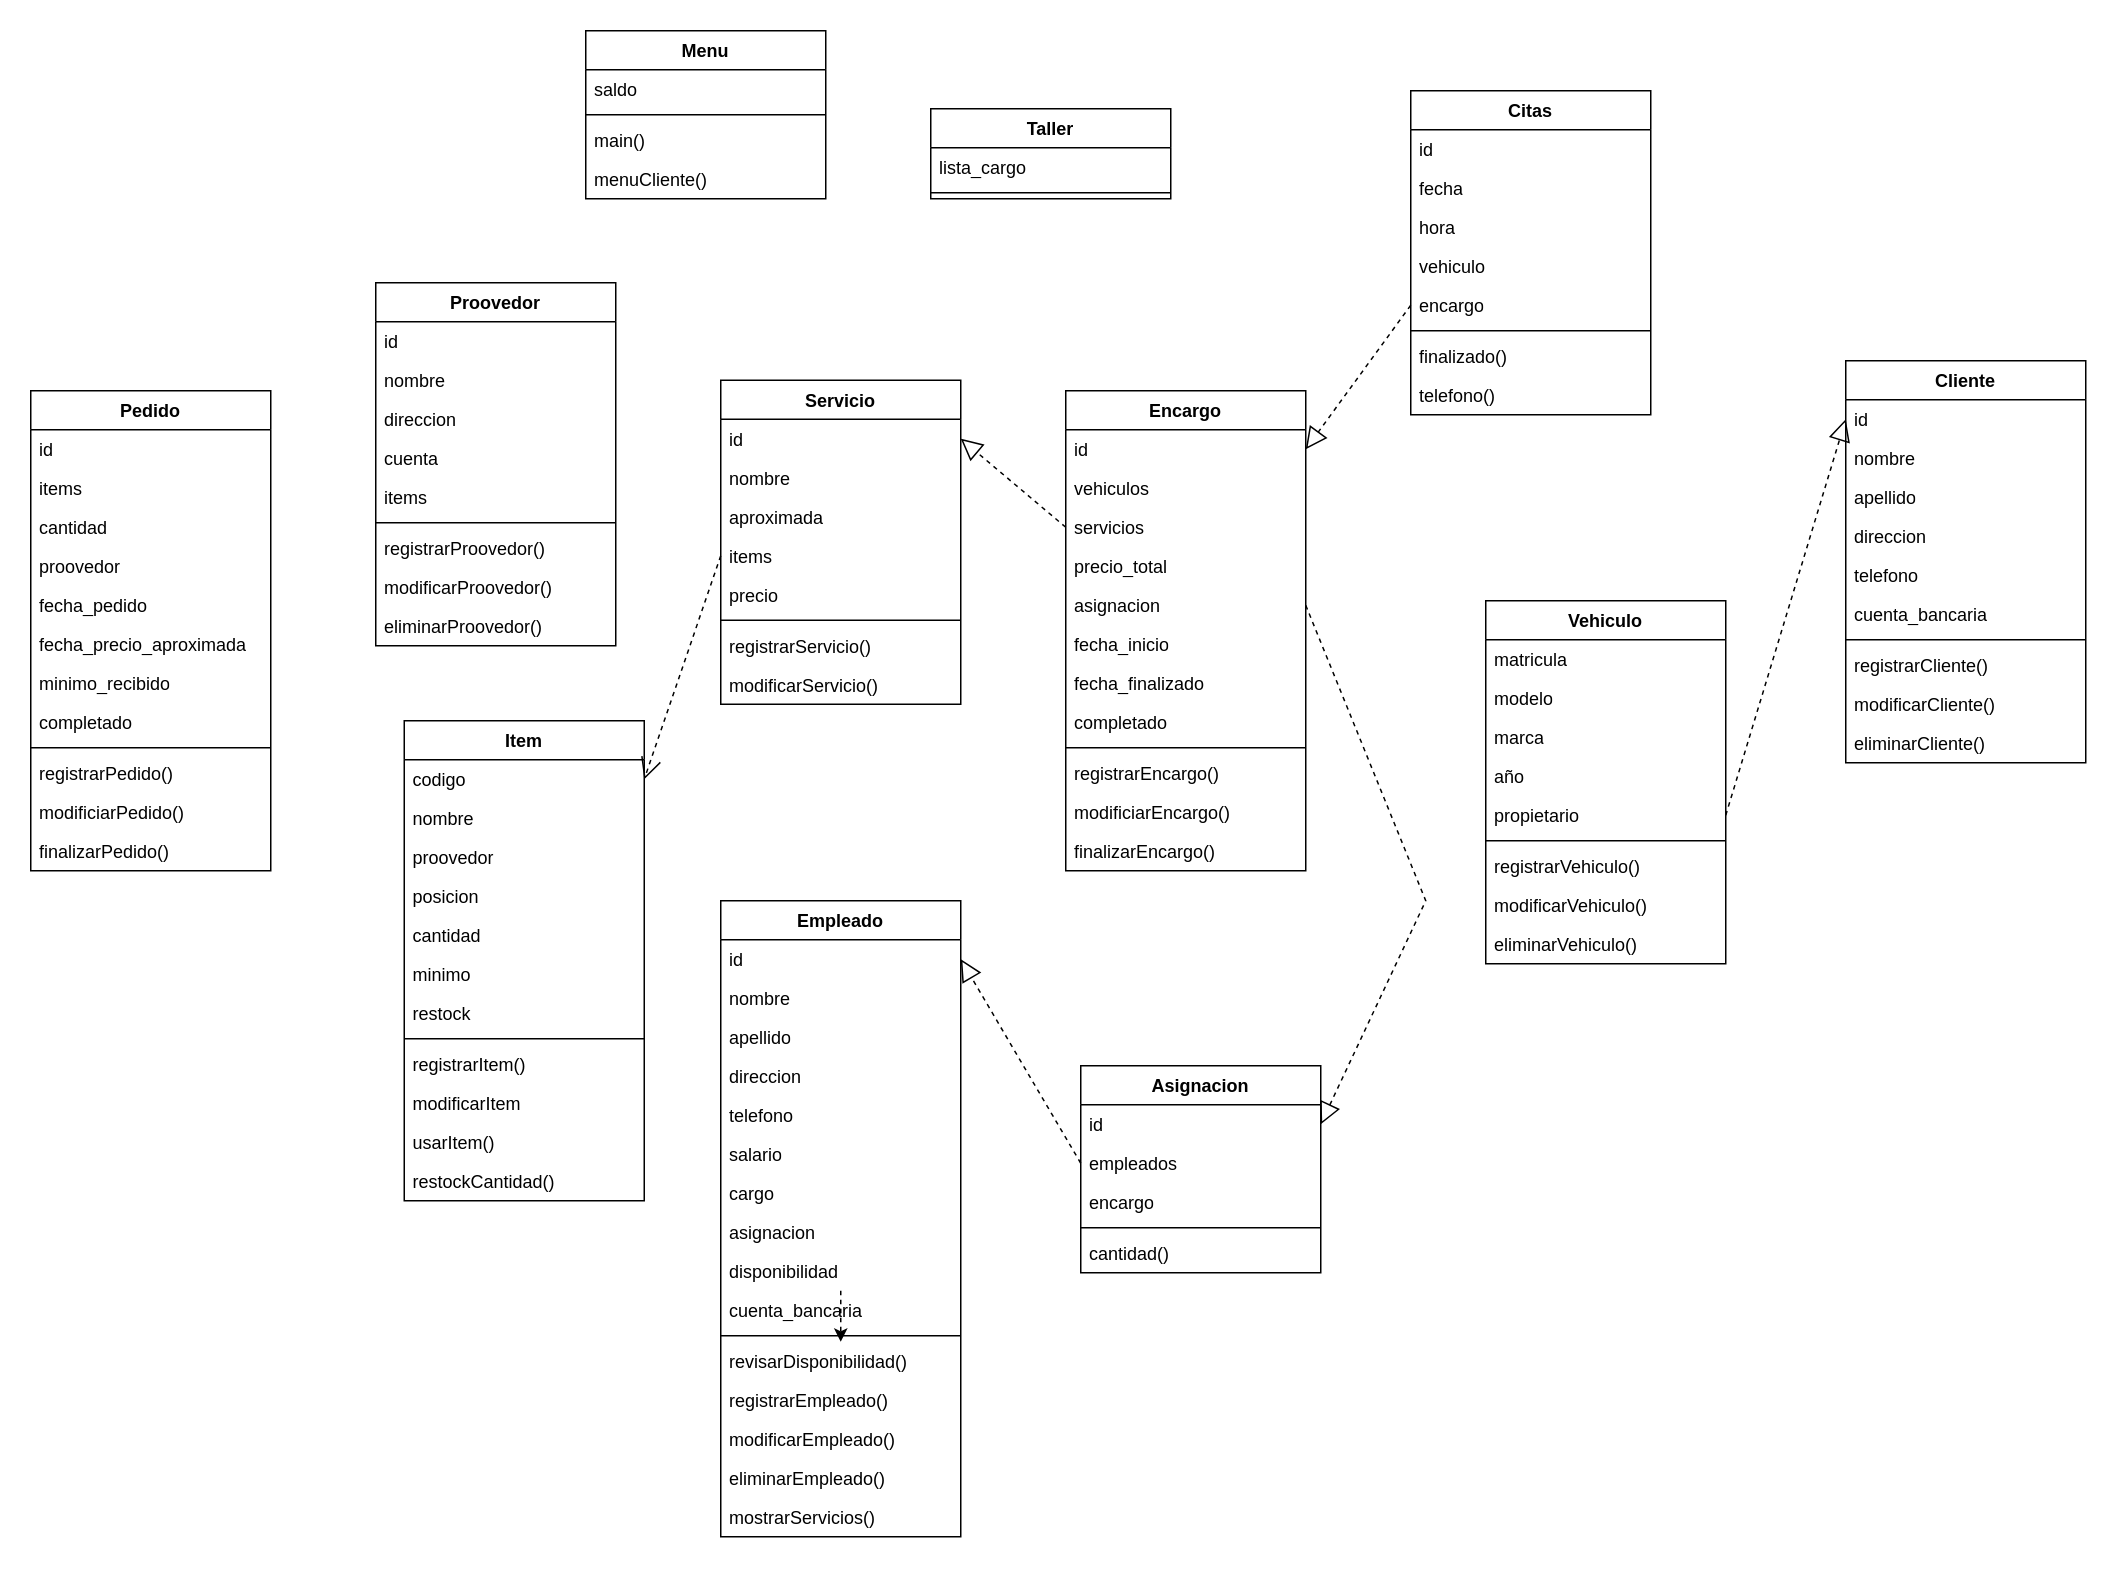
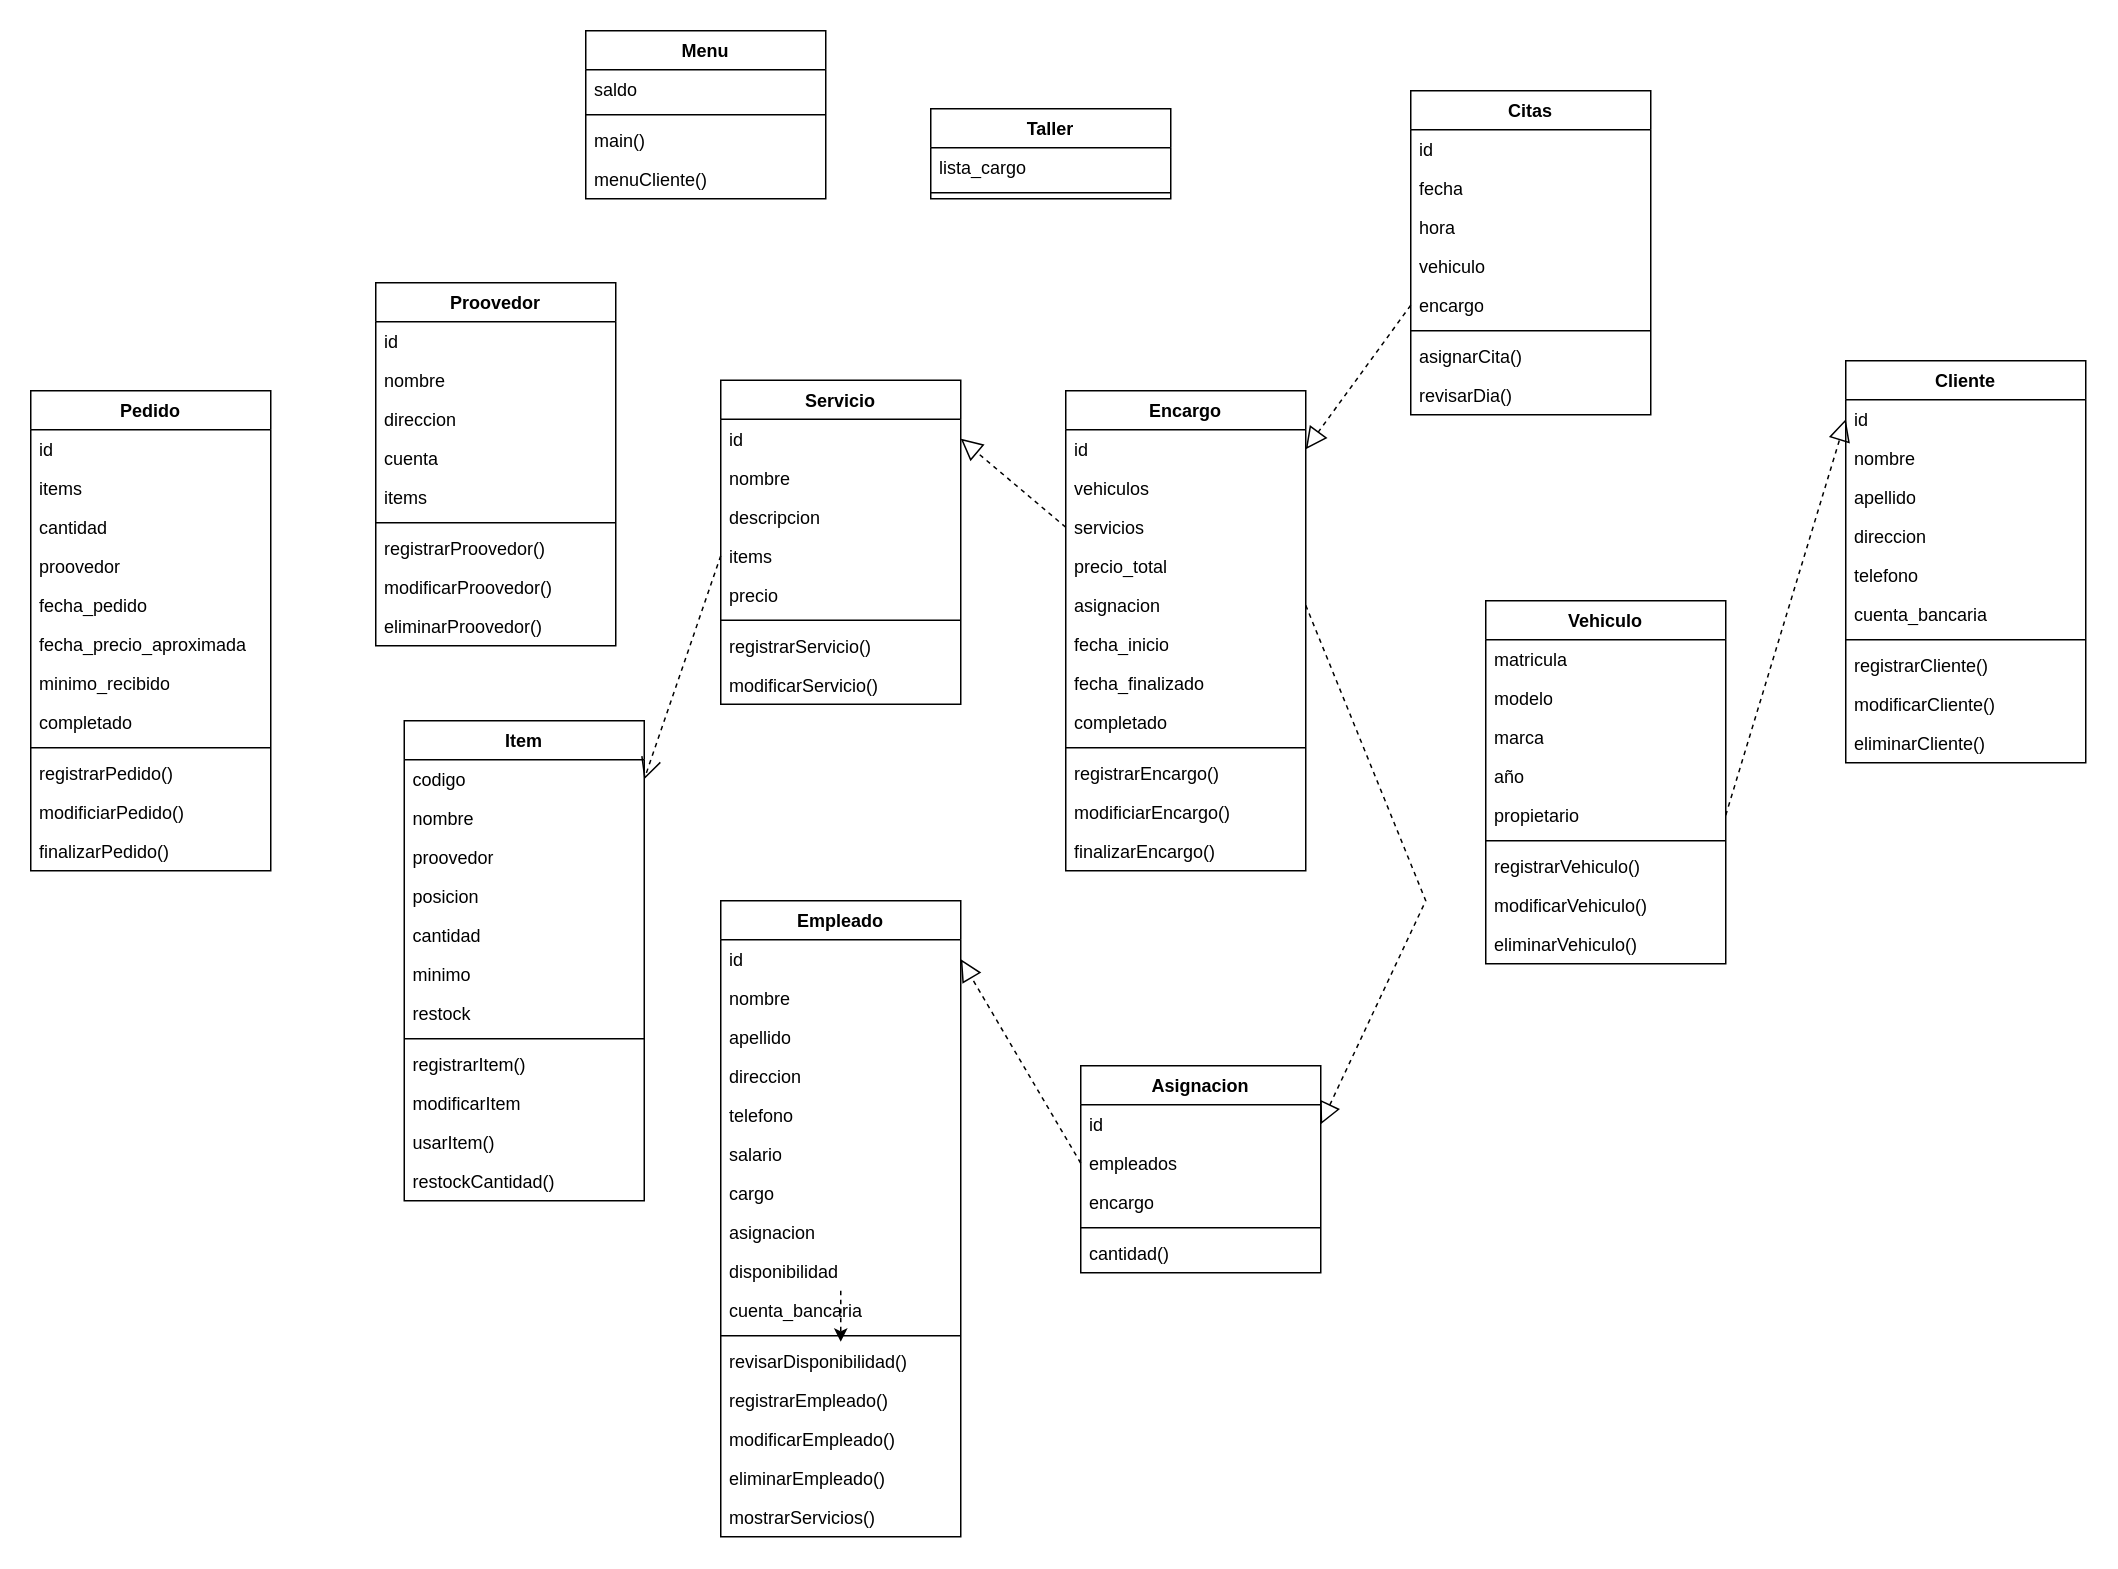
(1473, 358) -> (1481, 358)
(1468, 397) -> (1476, 397)
(778, 519) -> (781, 519)
